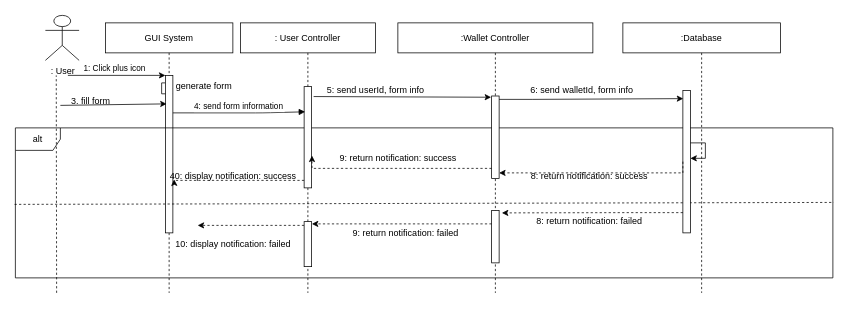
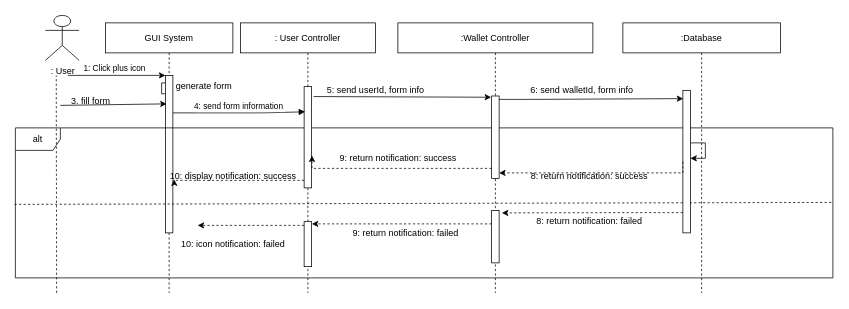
(233, 177) -> (233, 177)
(233, 244) -> (233, 244)
